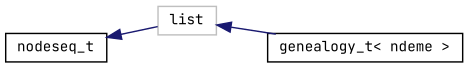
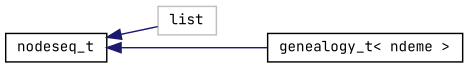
(253, 31) -> (194, 48)
